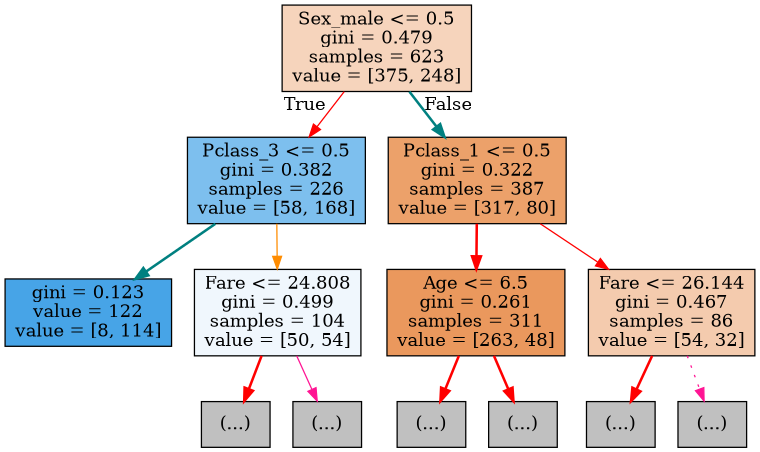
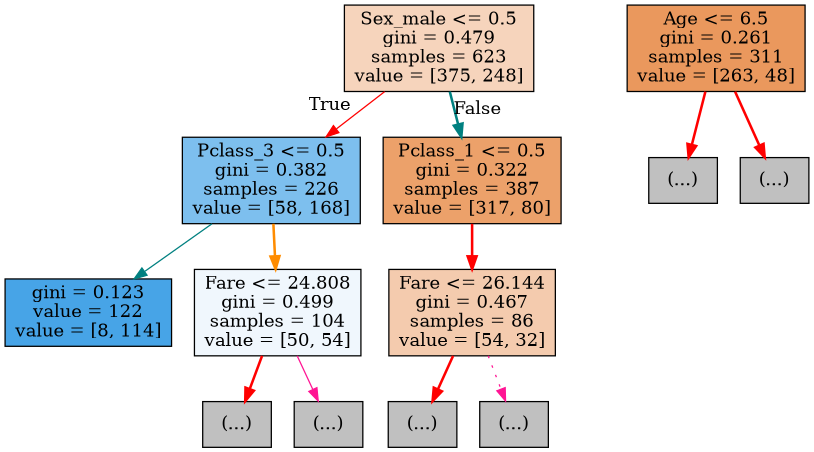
(277, 240) -> (274, 240)
(477, 240) -> none
(569, 243) -> (472, 240)
(181, 248) -> (178, 248)
